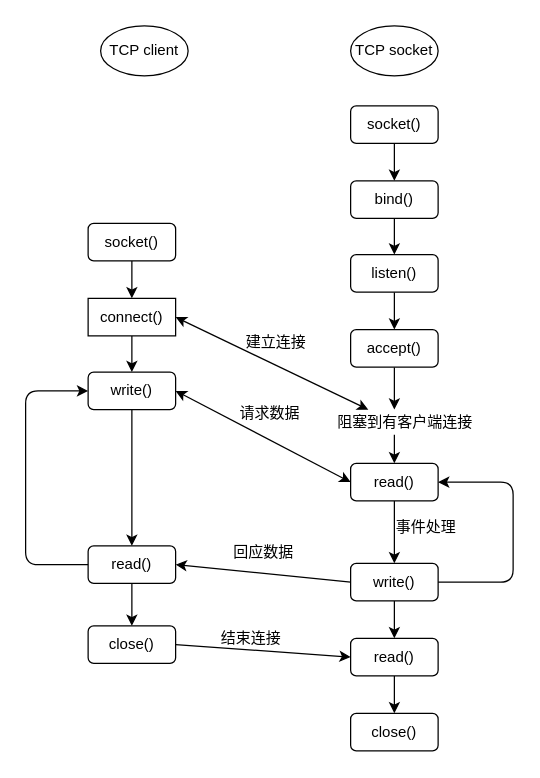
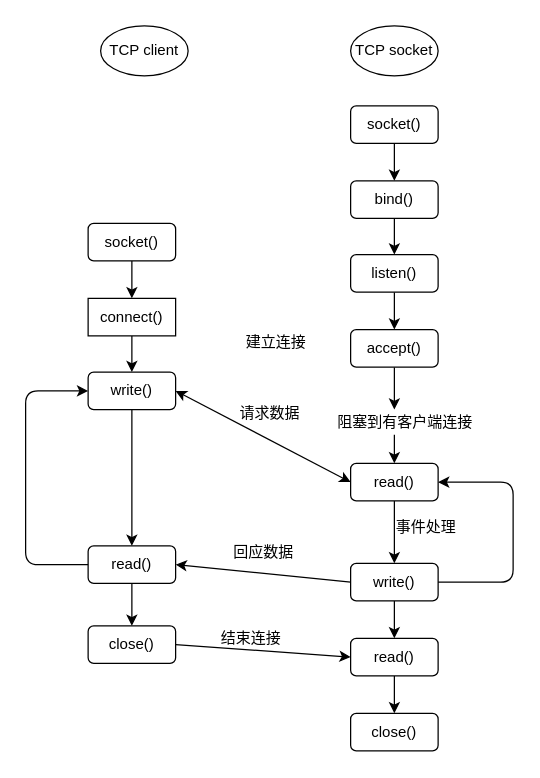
(272, 363) -> none
